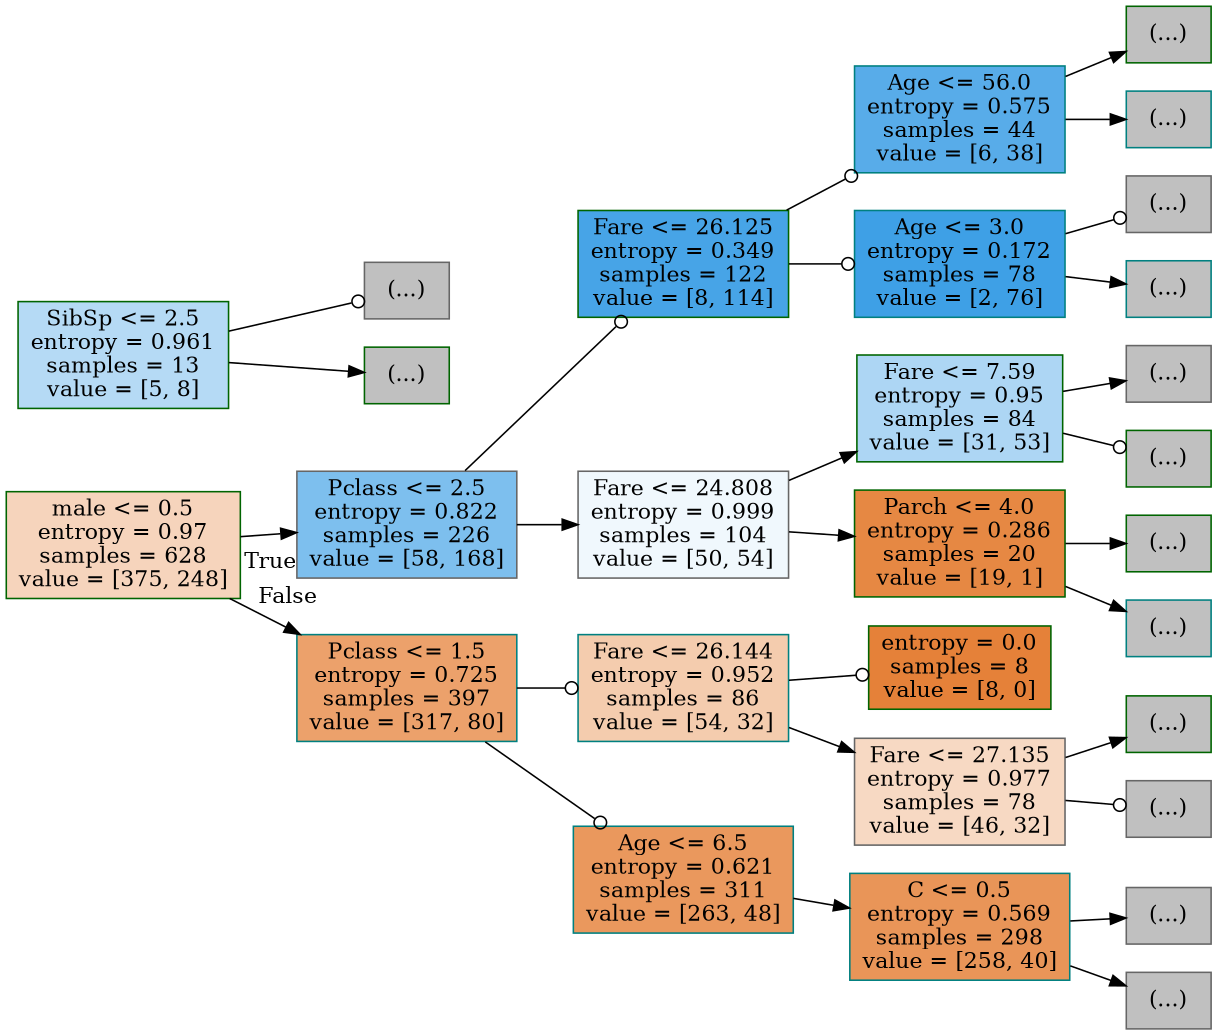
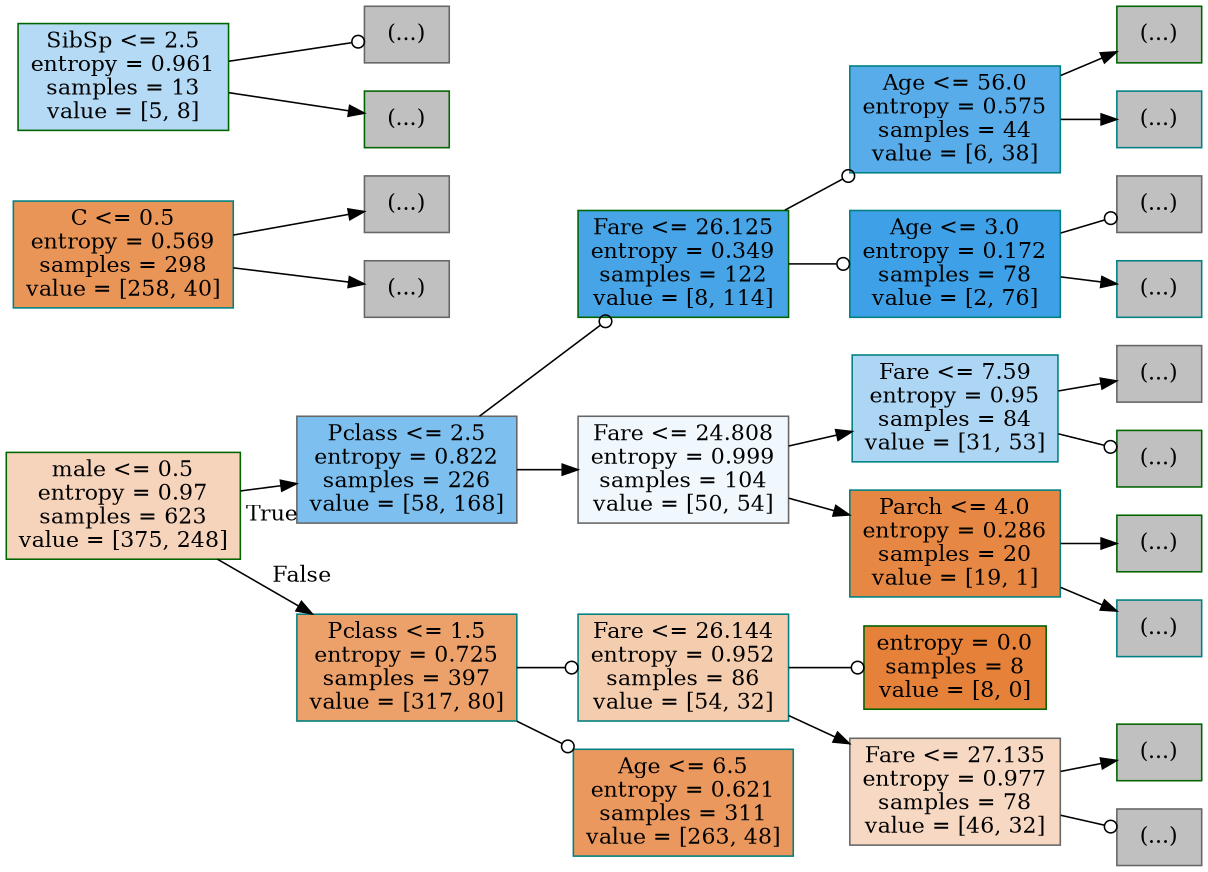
(960, 408) -> (955, 408)
(960, 544) -> (955, 544)
(123, 545) -> (123, 506)
(814, 902) -> none
